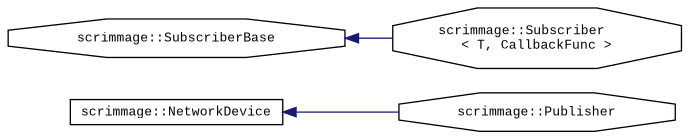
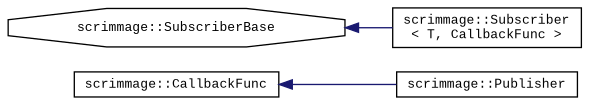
(537, 38) -> (487, 28)
(177, 112) -> (177, 84)
(537, 112) -> (487, 84)
